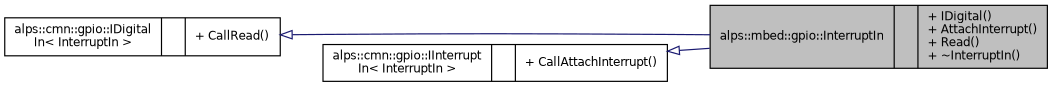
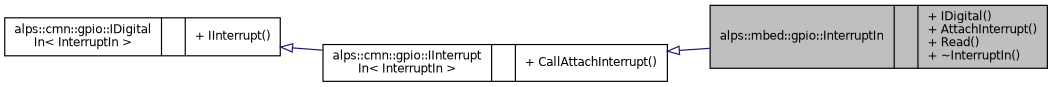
(501, 34) -> (308, 49)
(232, 36) -> (233, 36)
